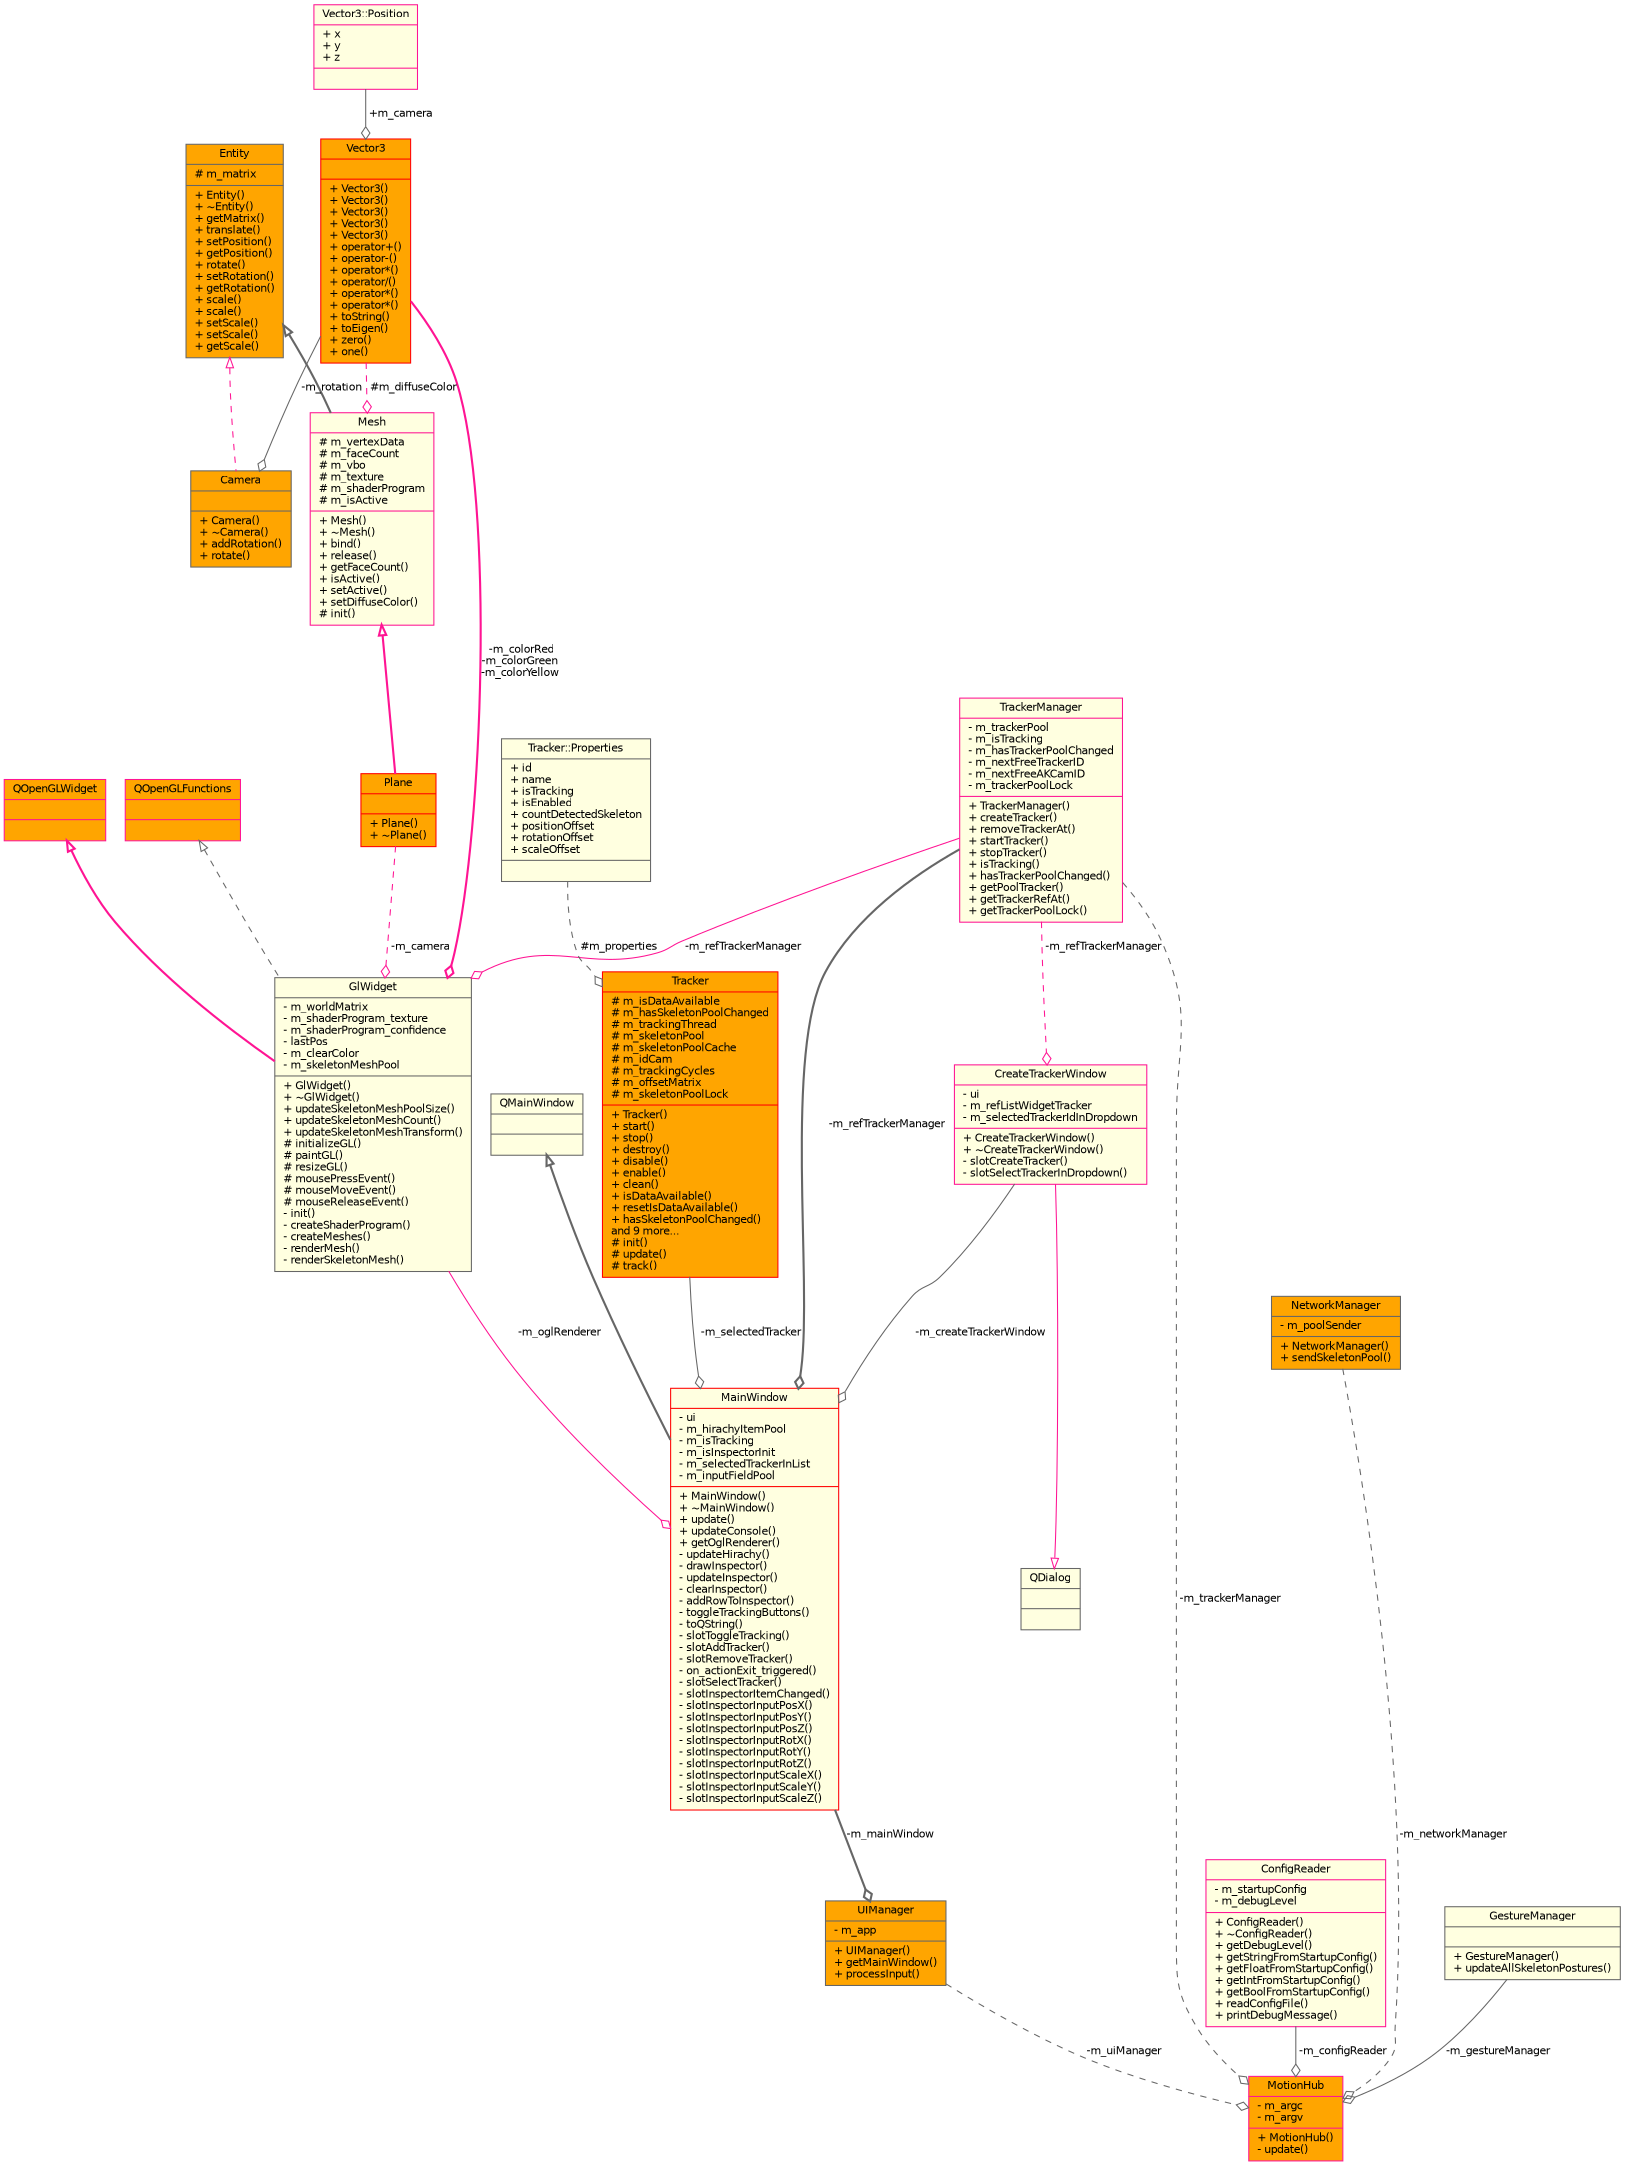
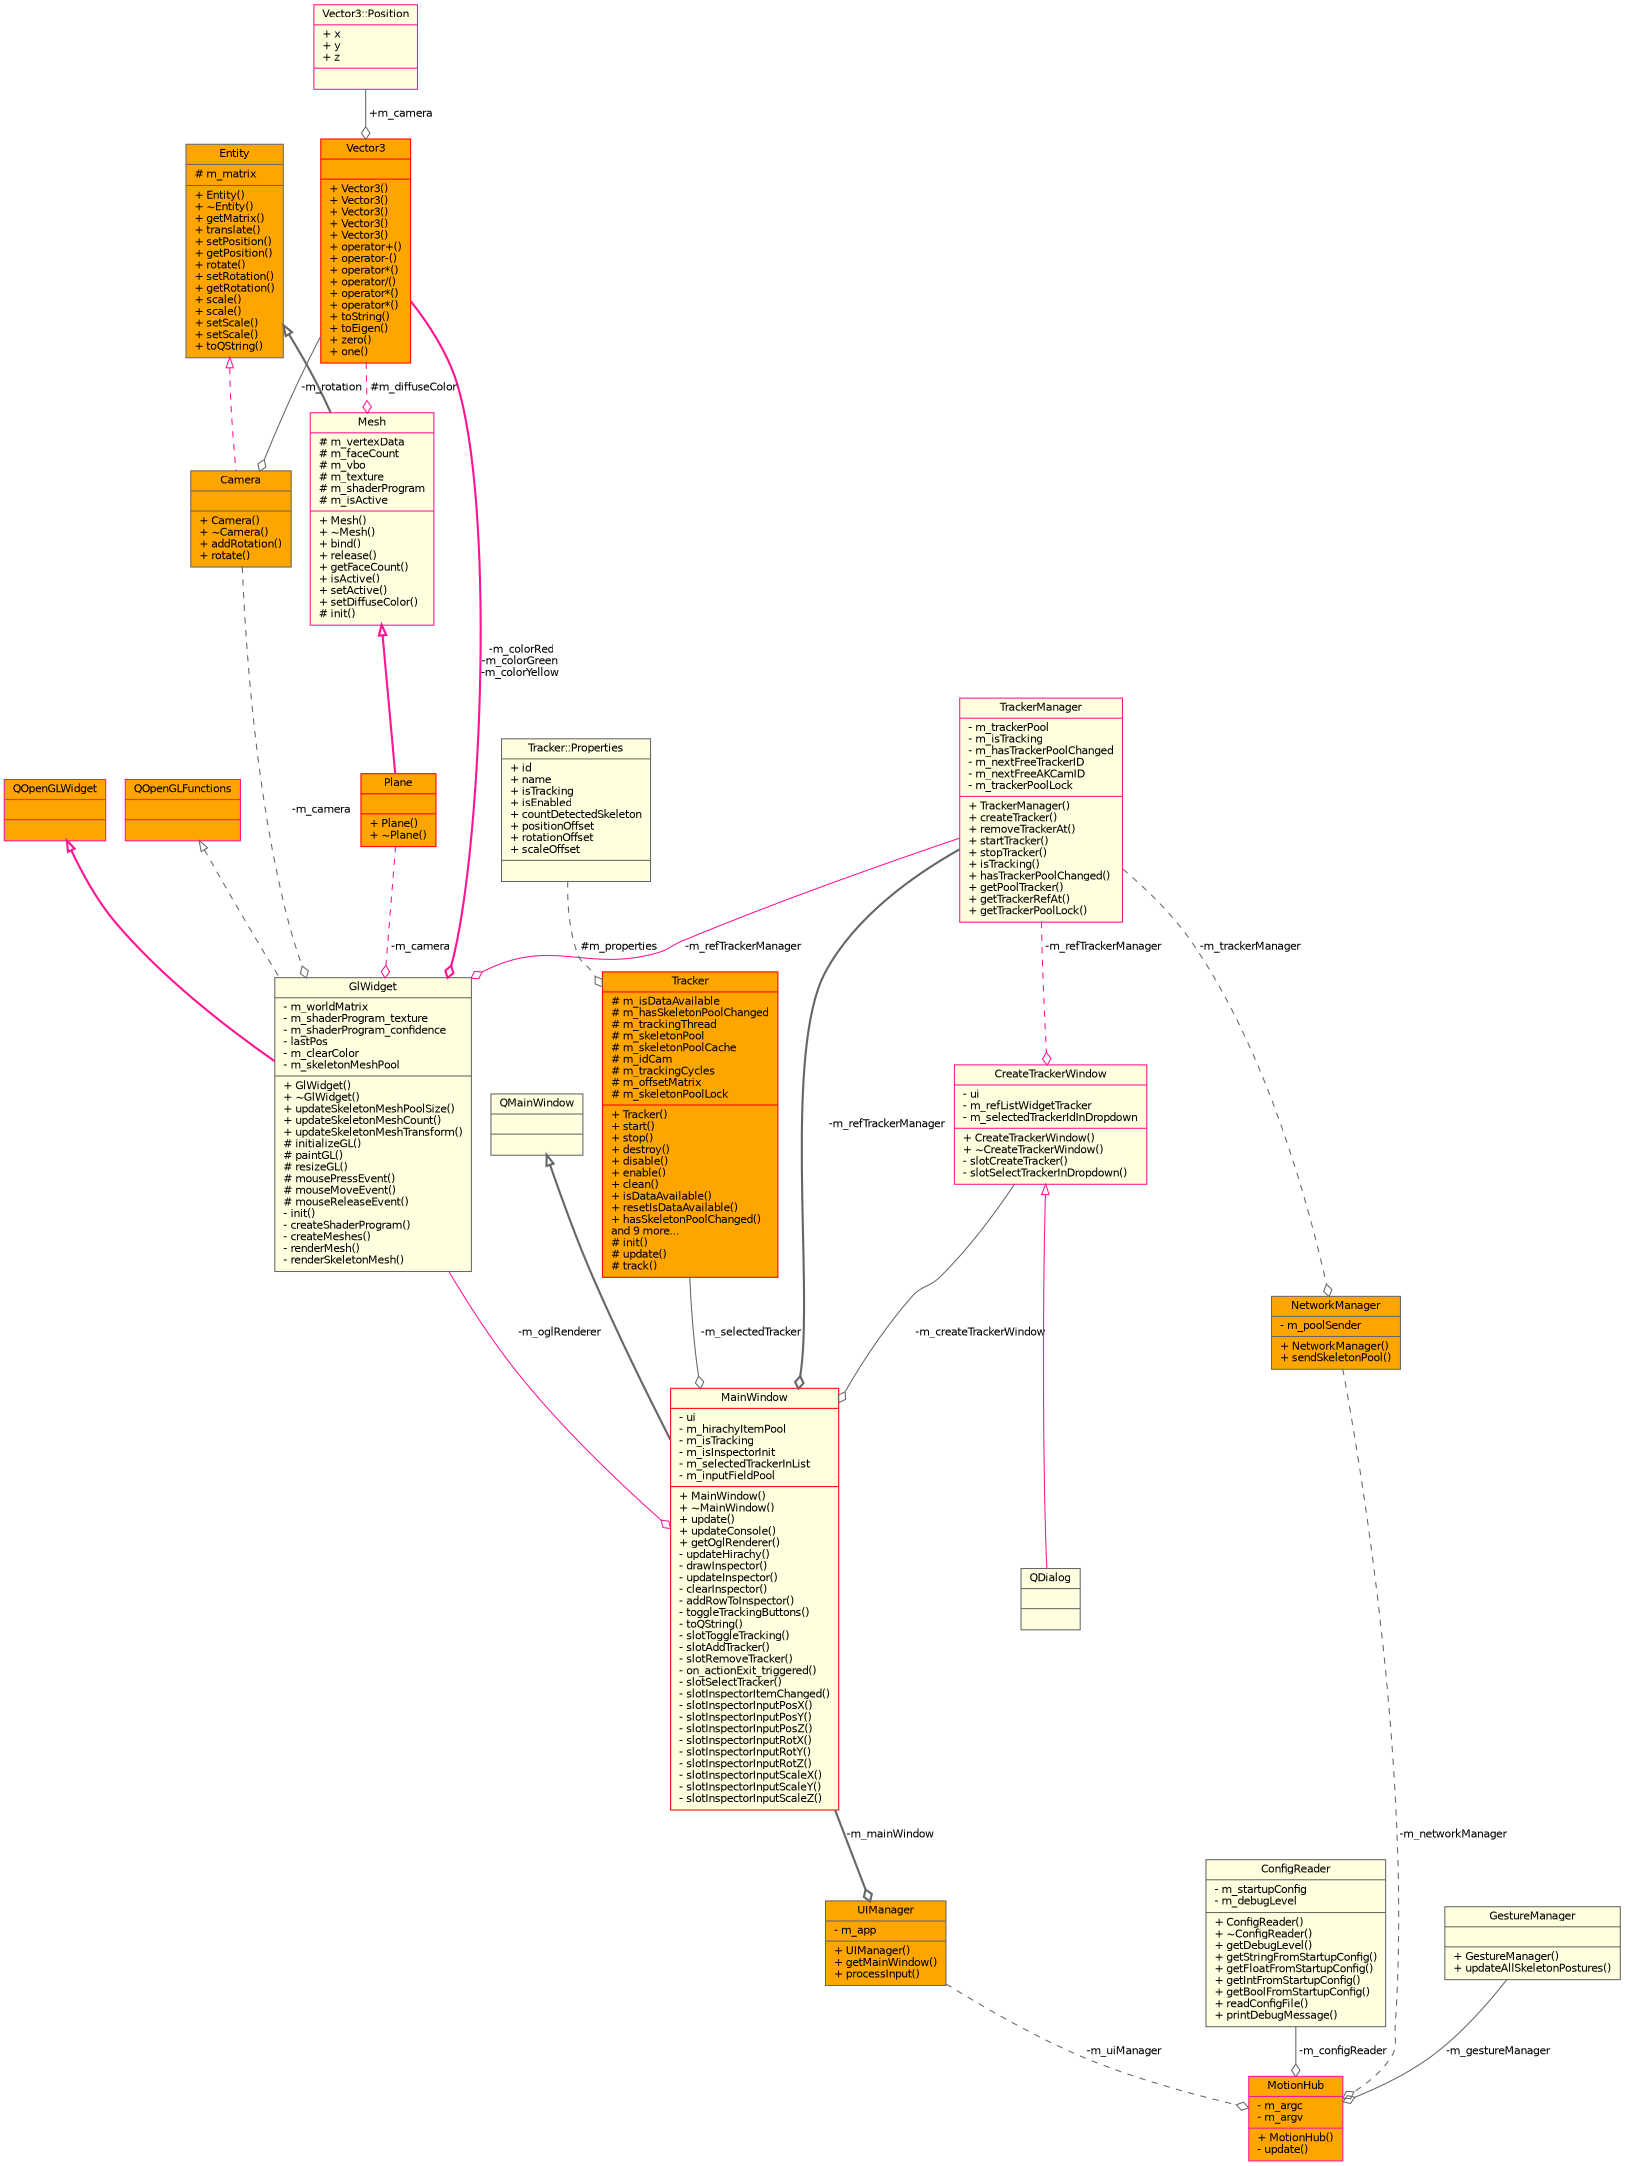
(227, 347) -> (229, 347)
none -> (259, 768)
(1058, 1371) -> (1044, 1382)
(1176, 1482) -> (1255, 1060)
(1296, 1943) -> (1296, 1943)
